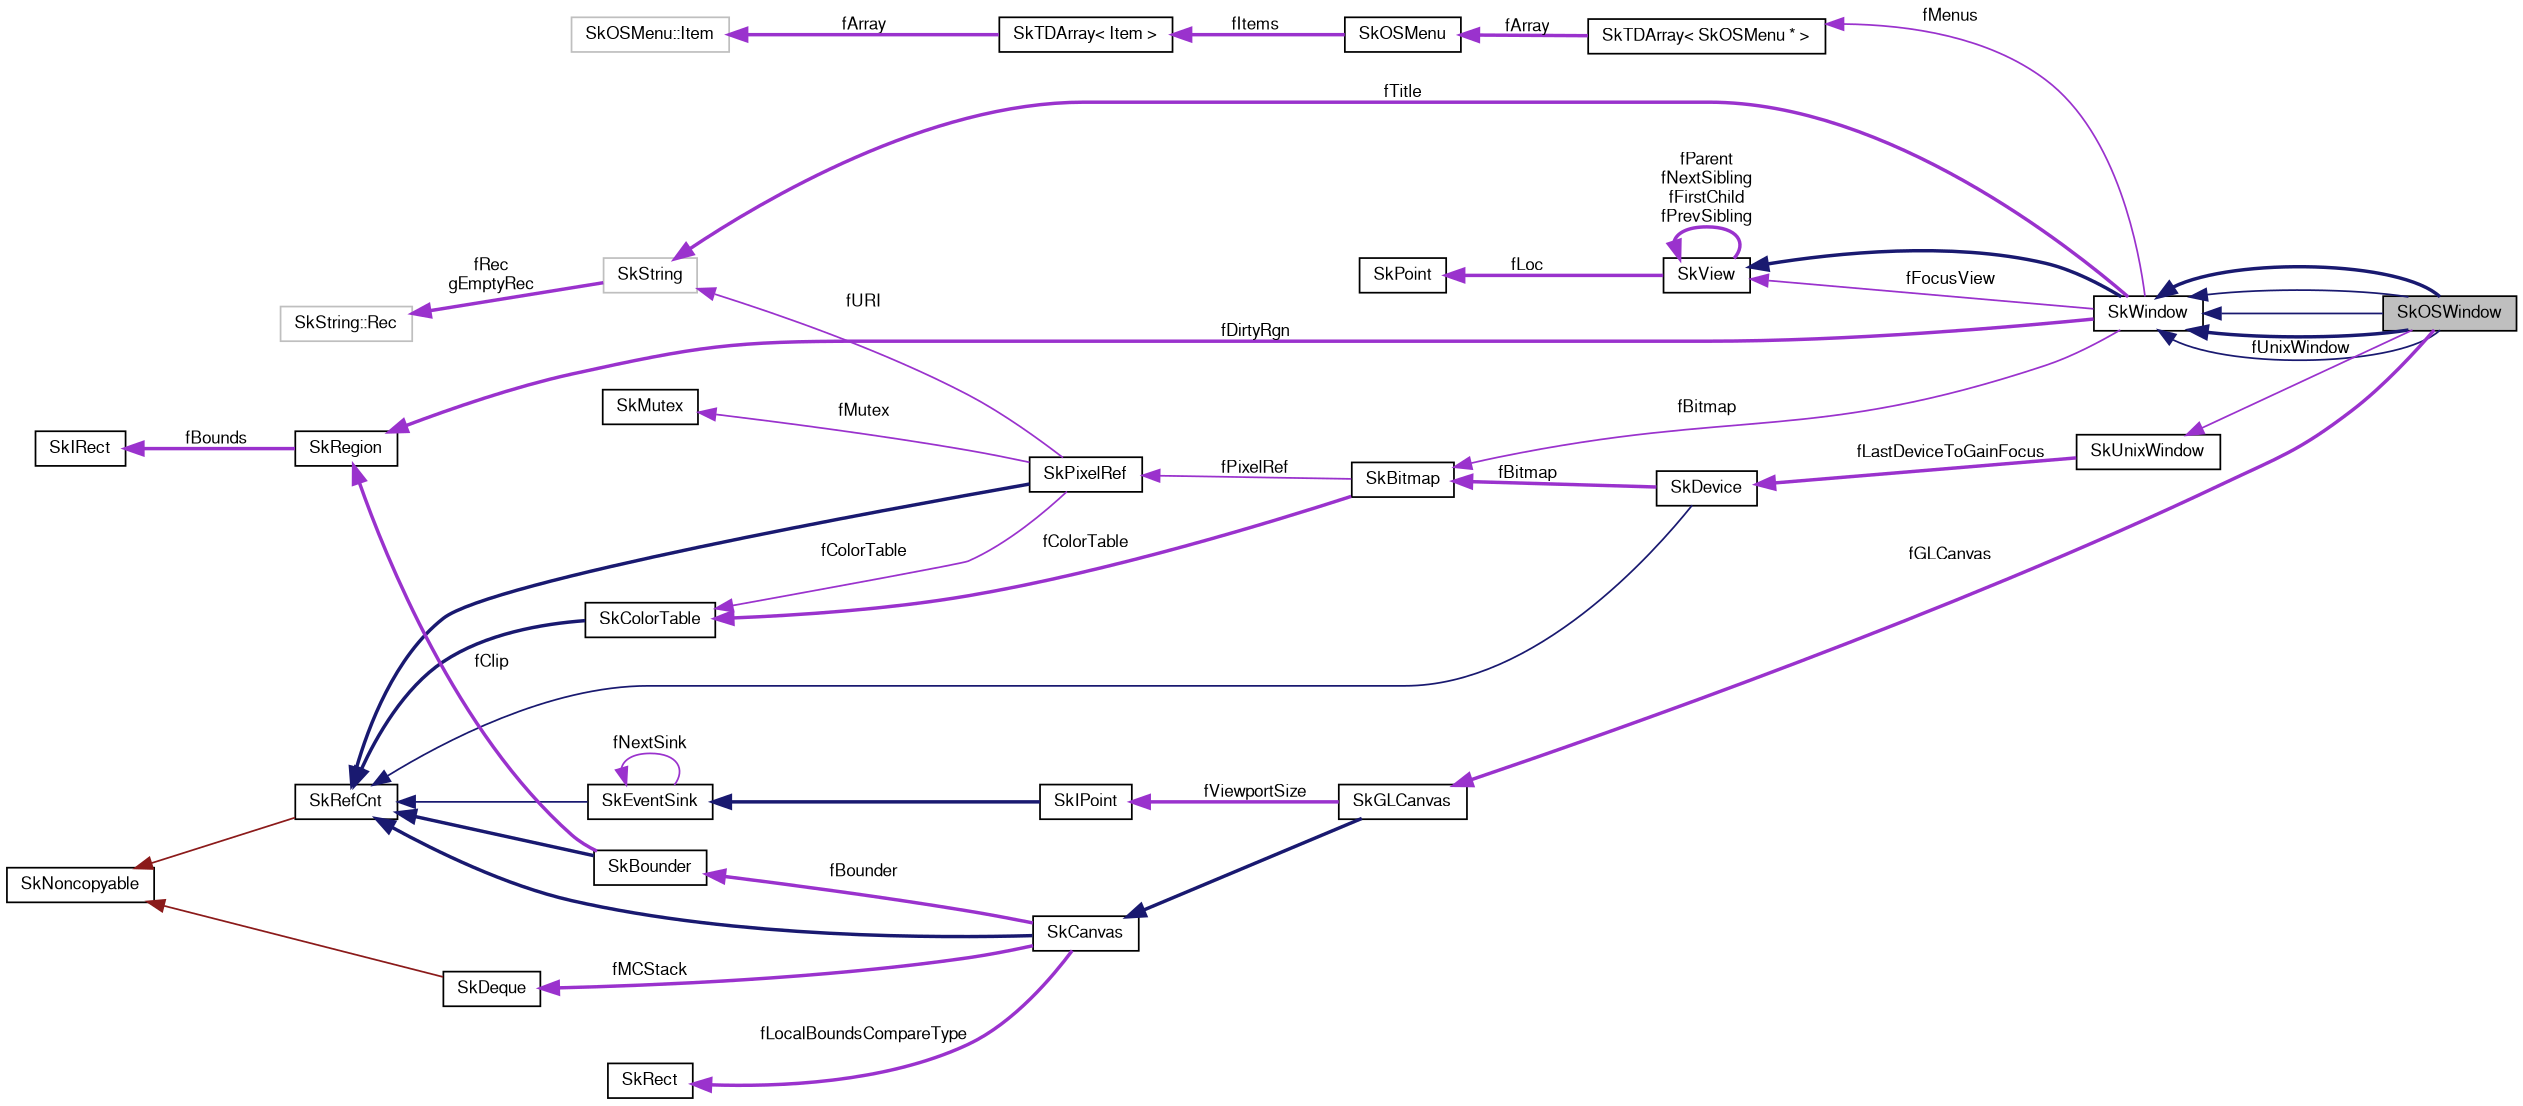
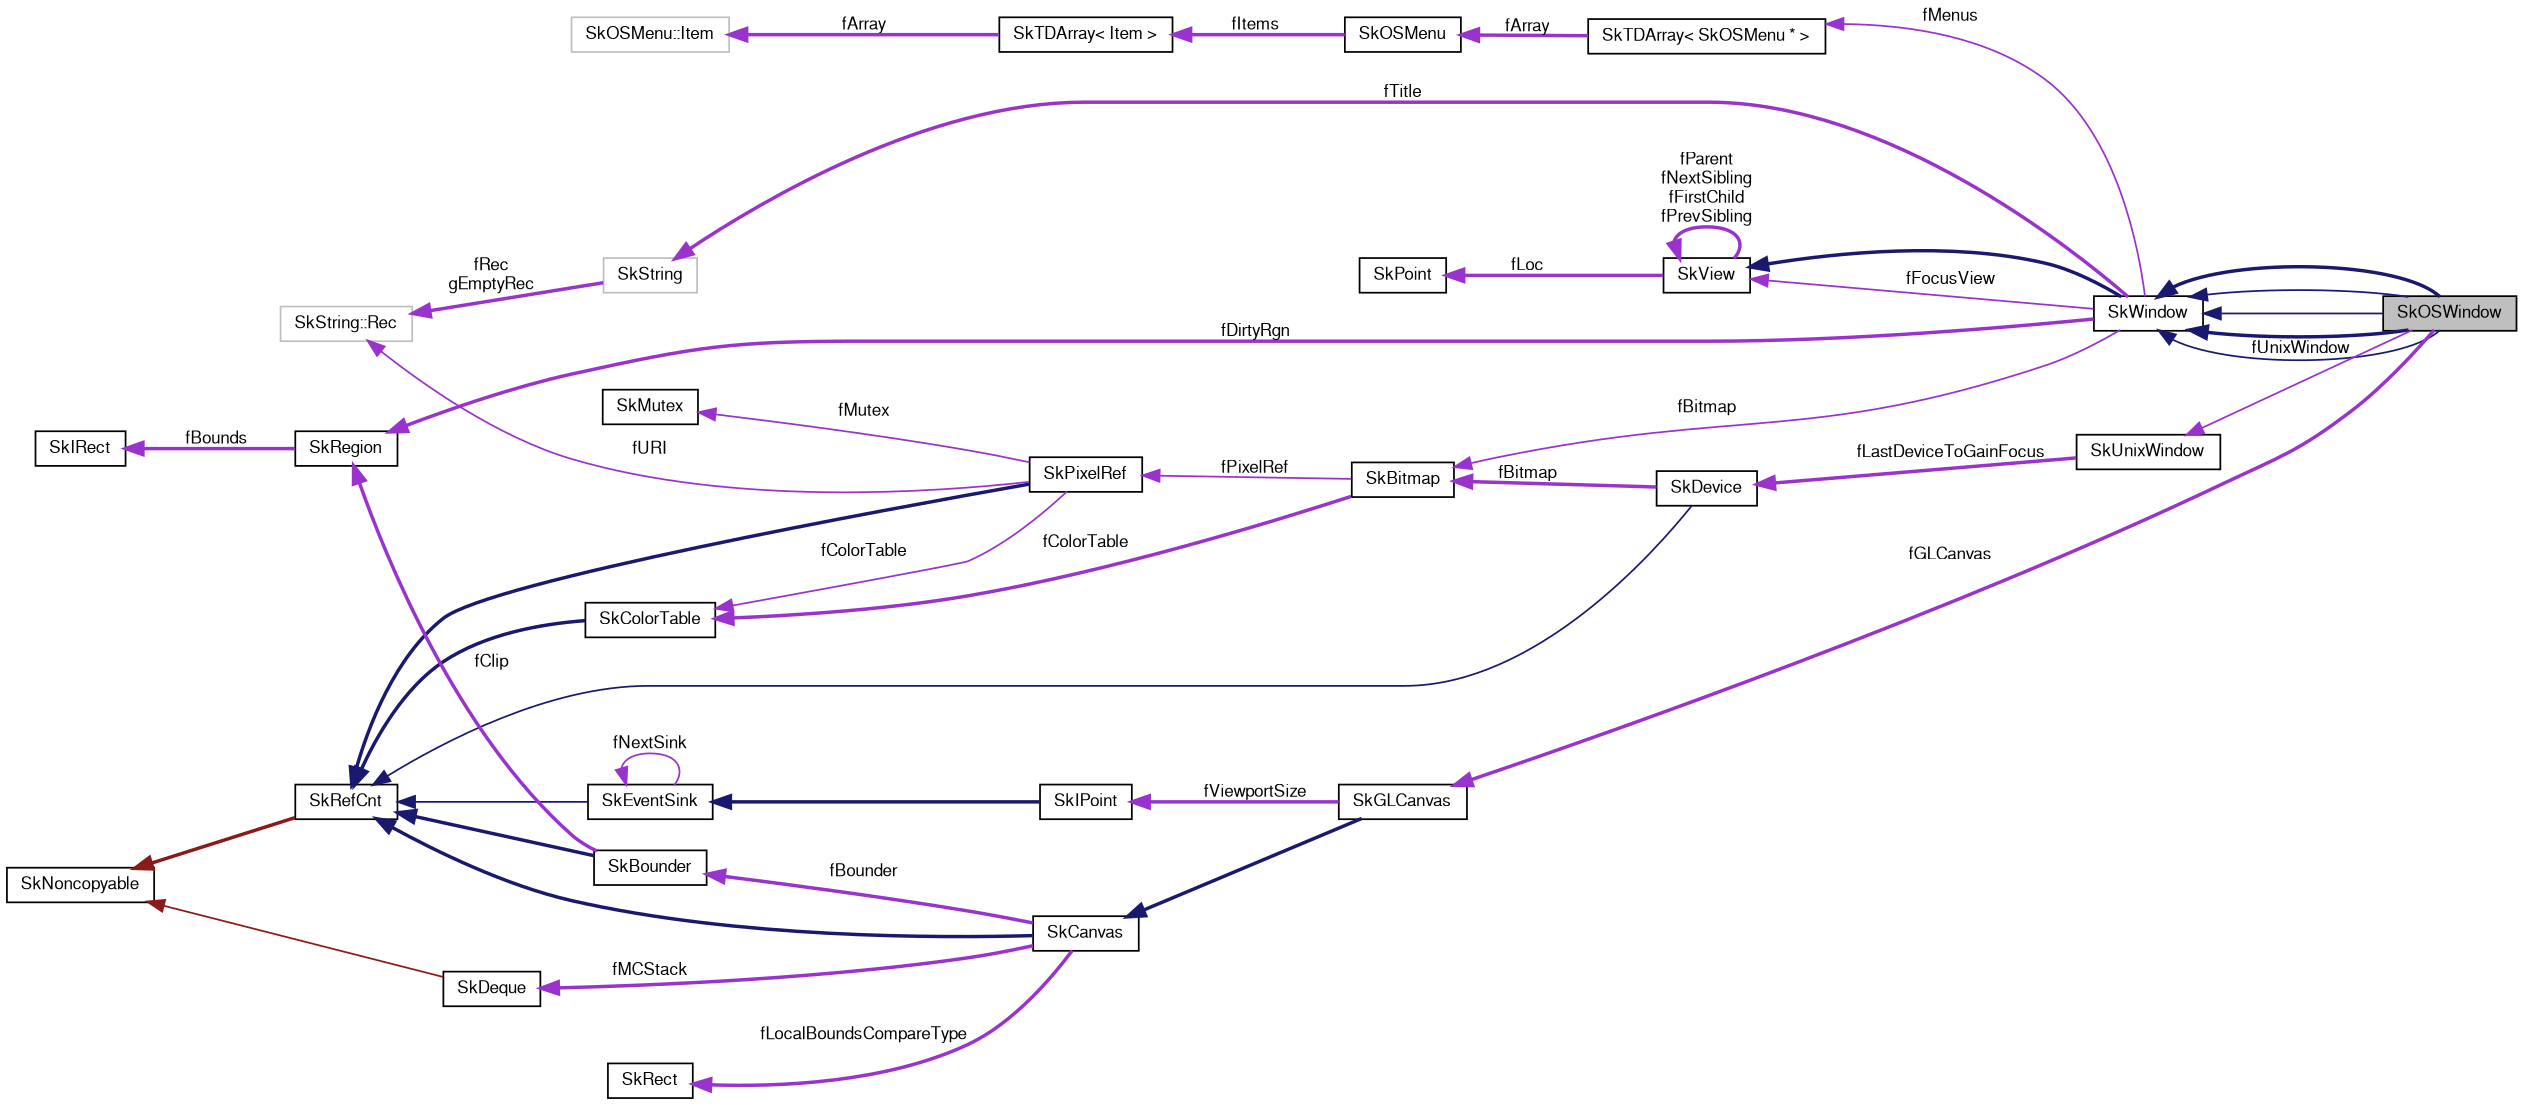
(896, 361) -> (689, 483)
(223, 840) -> (223, 840)
